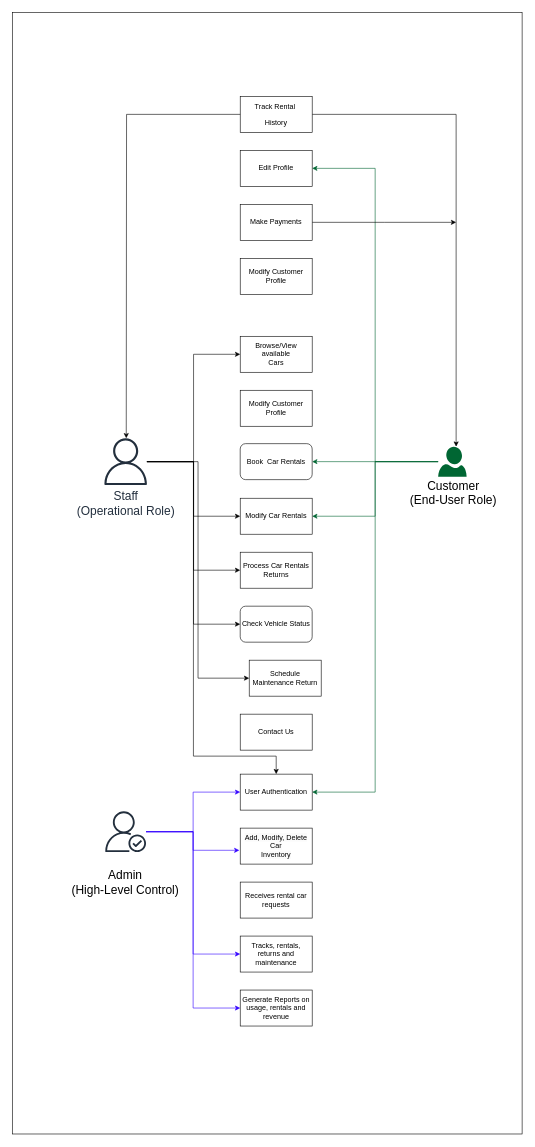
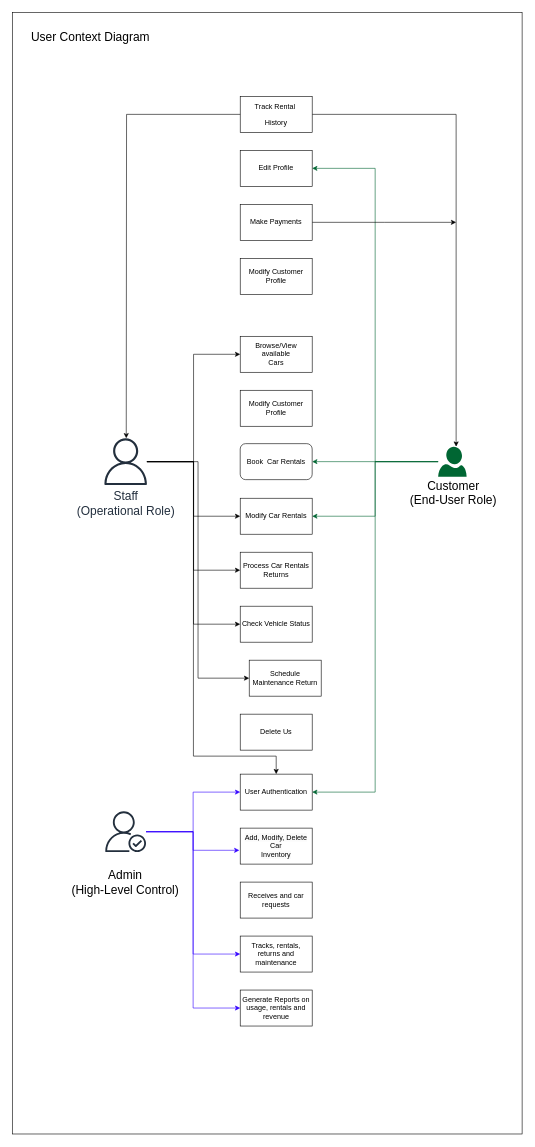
none -> (90, 36)
(276, 624) -> (276, 624)
(276, 732) -> (276, 732)
(276, 900) -> (276, 900)
